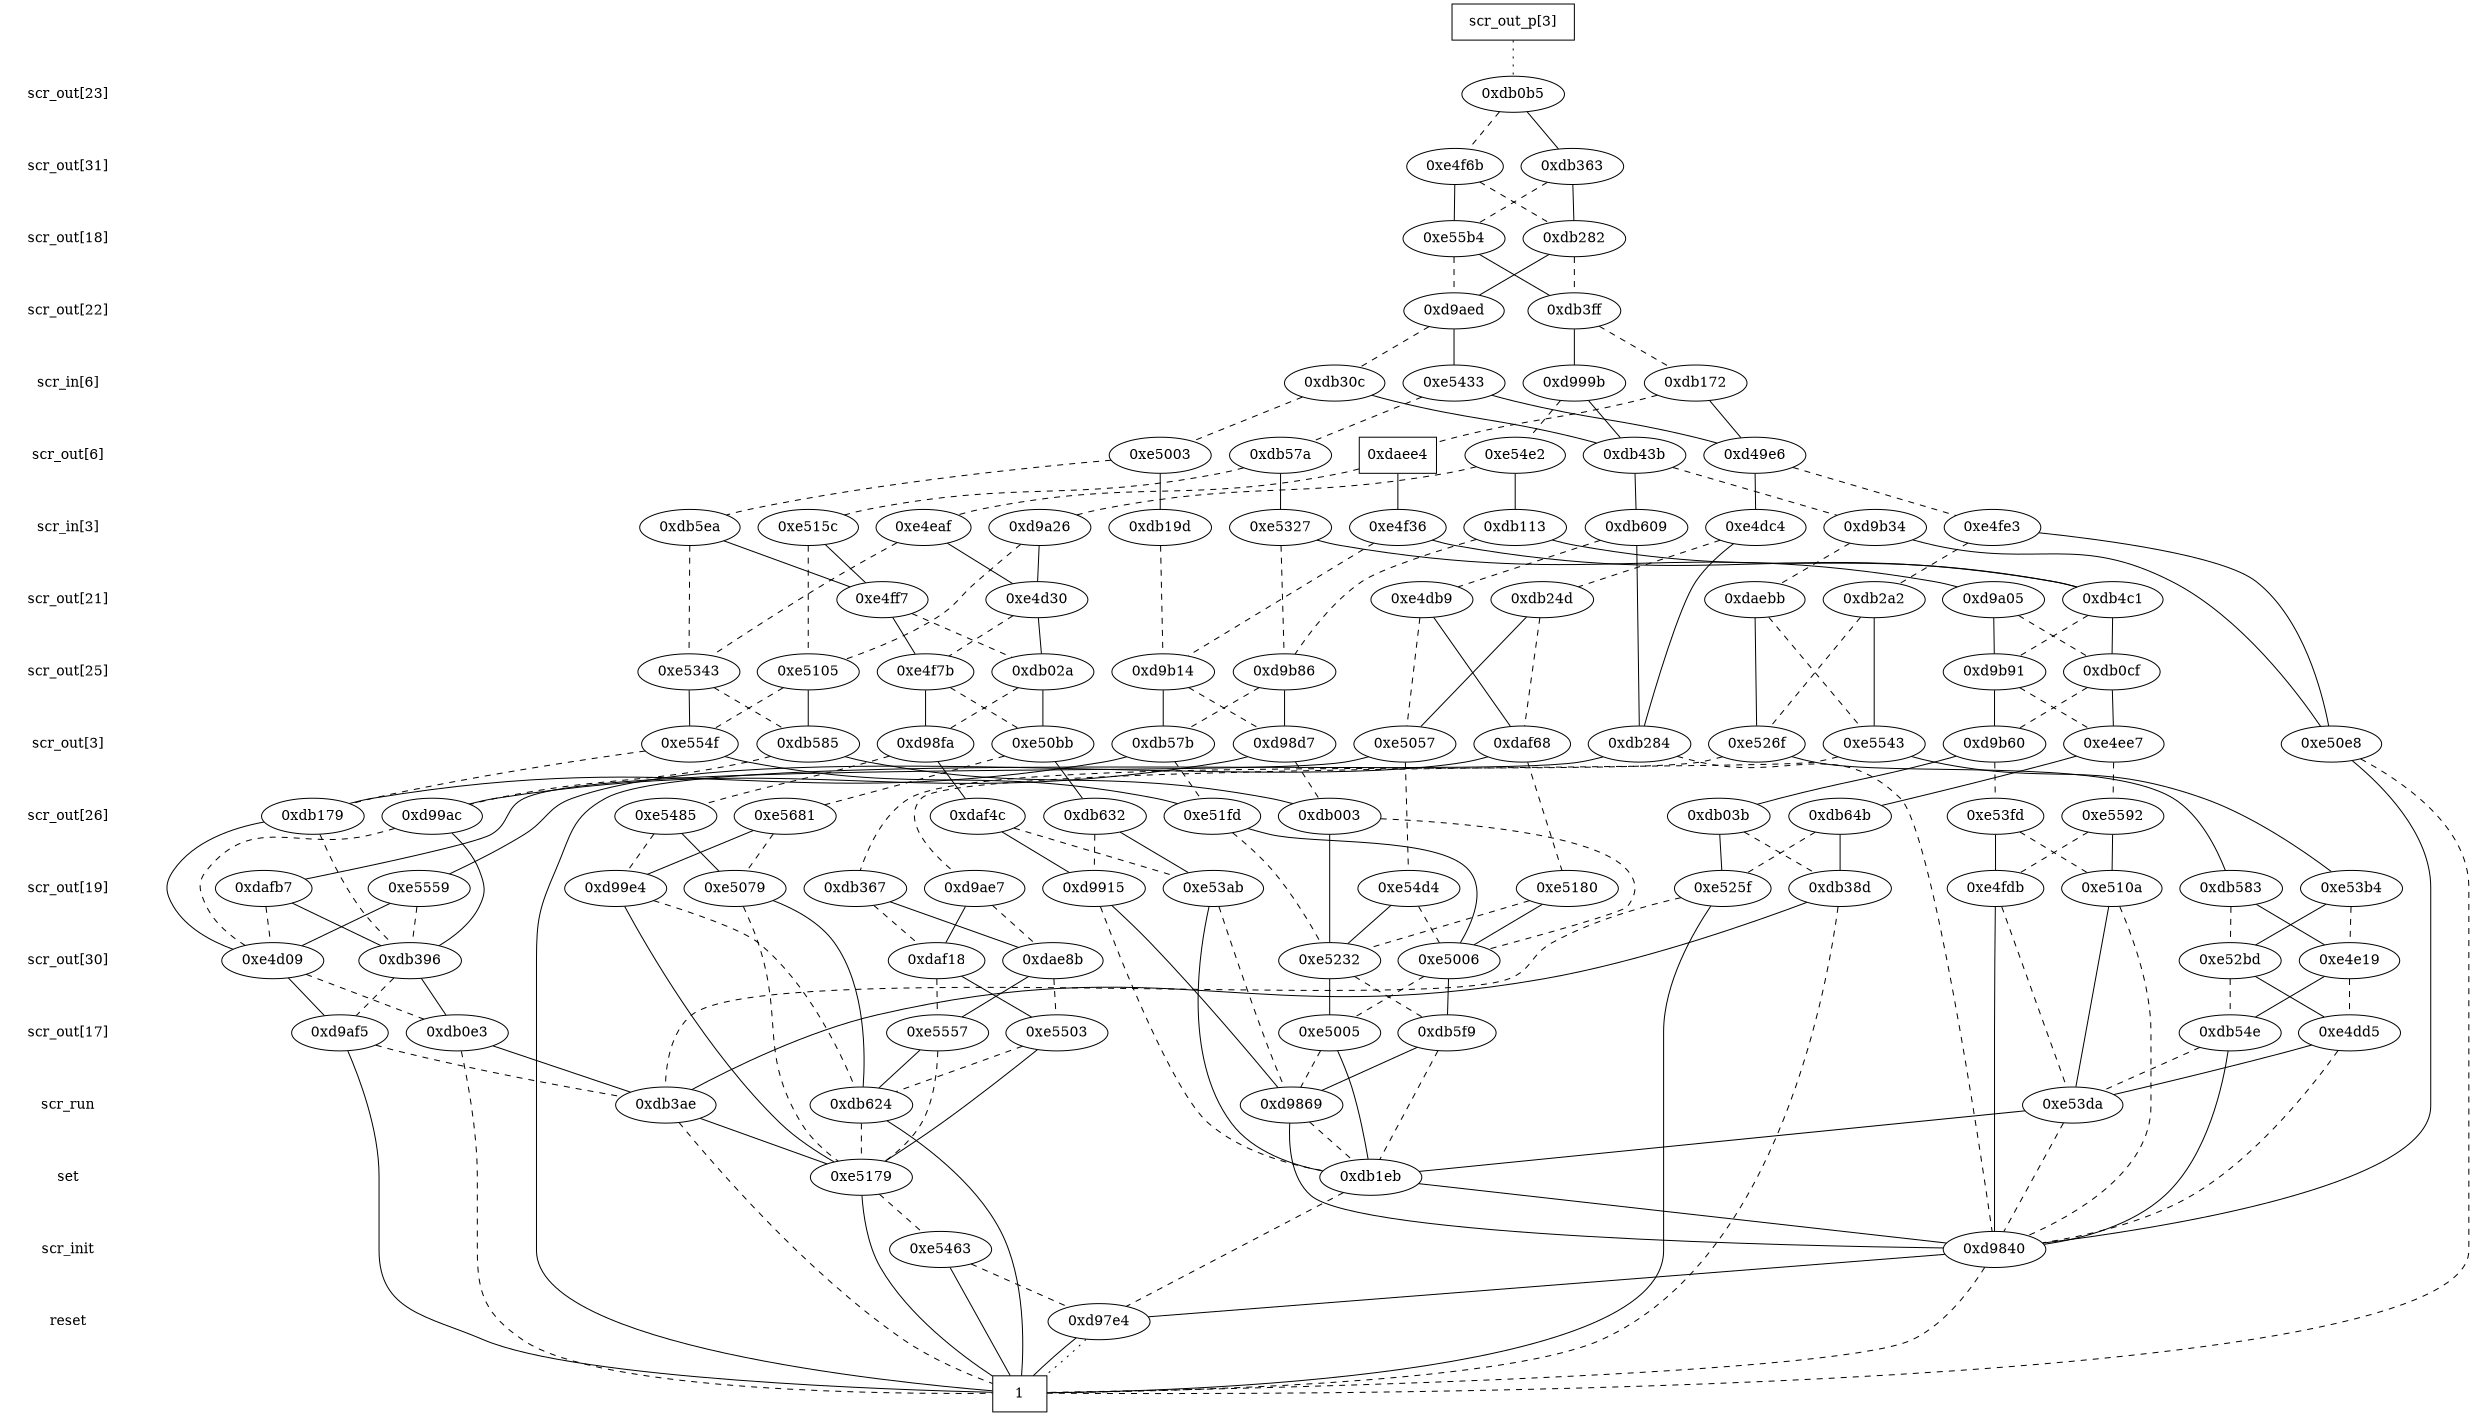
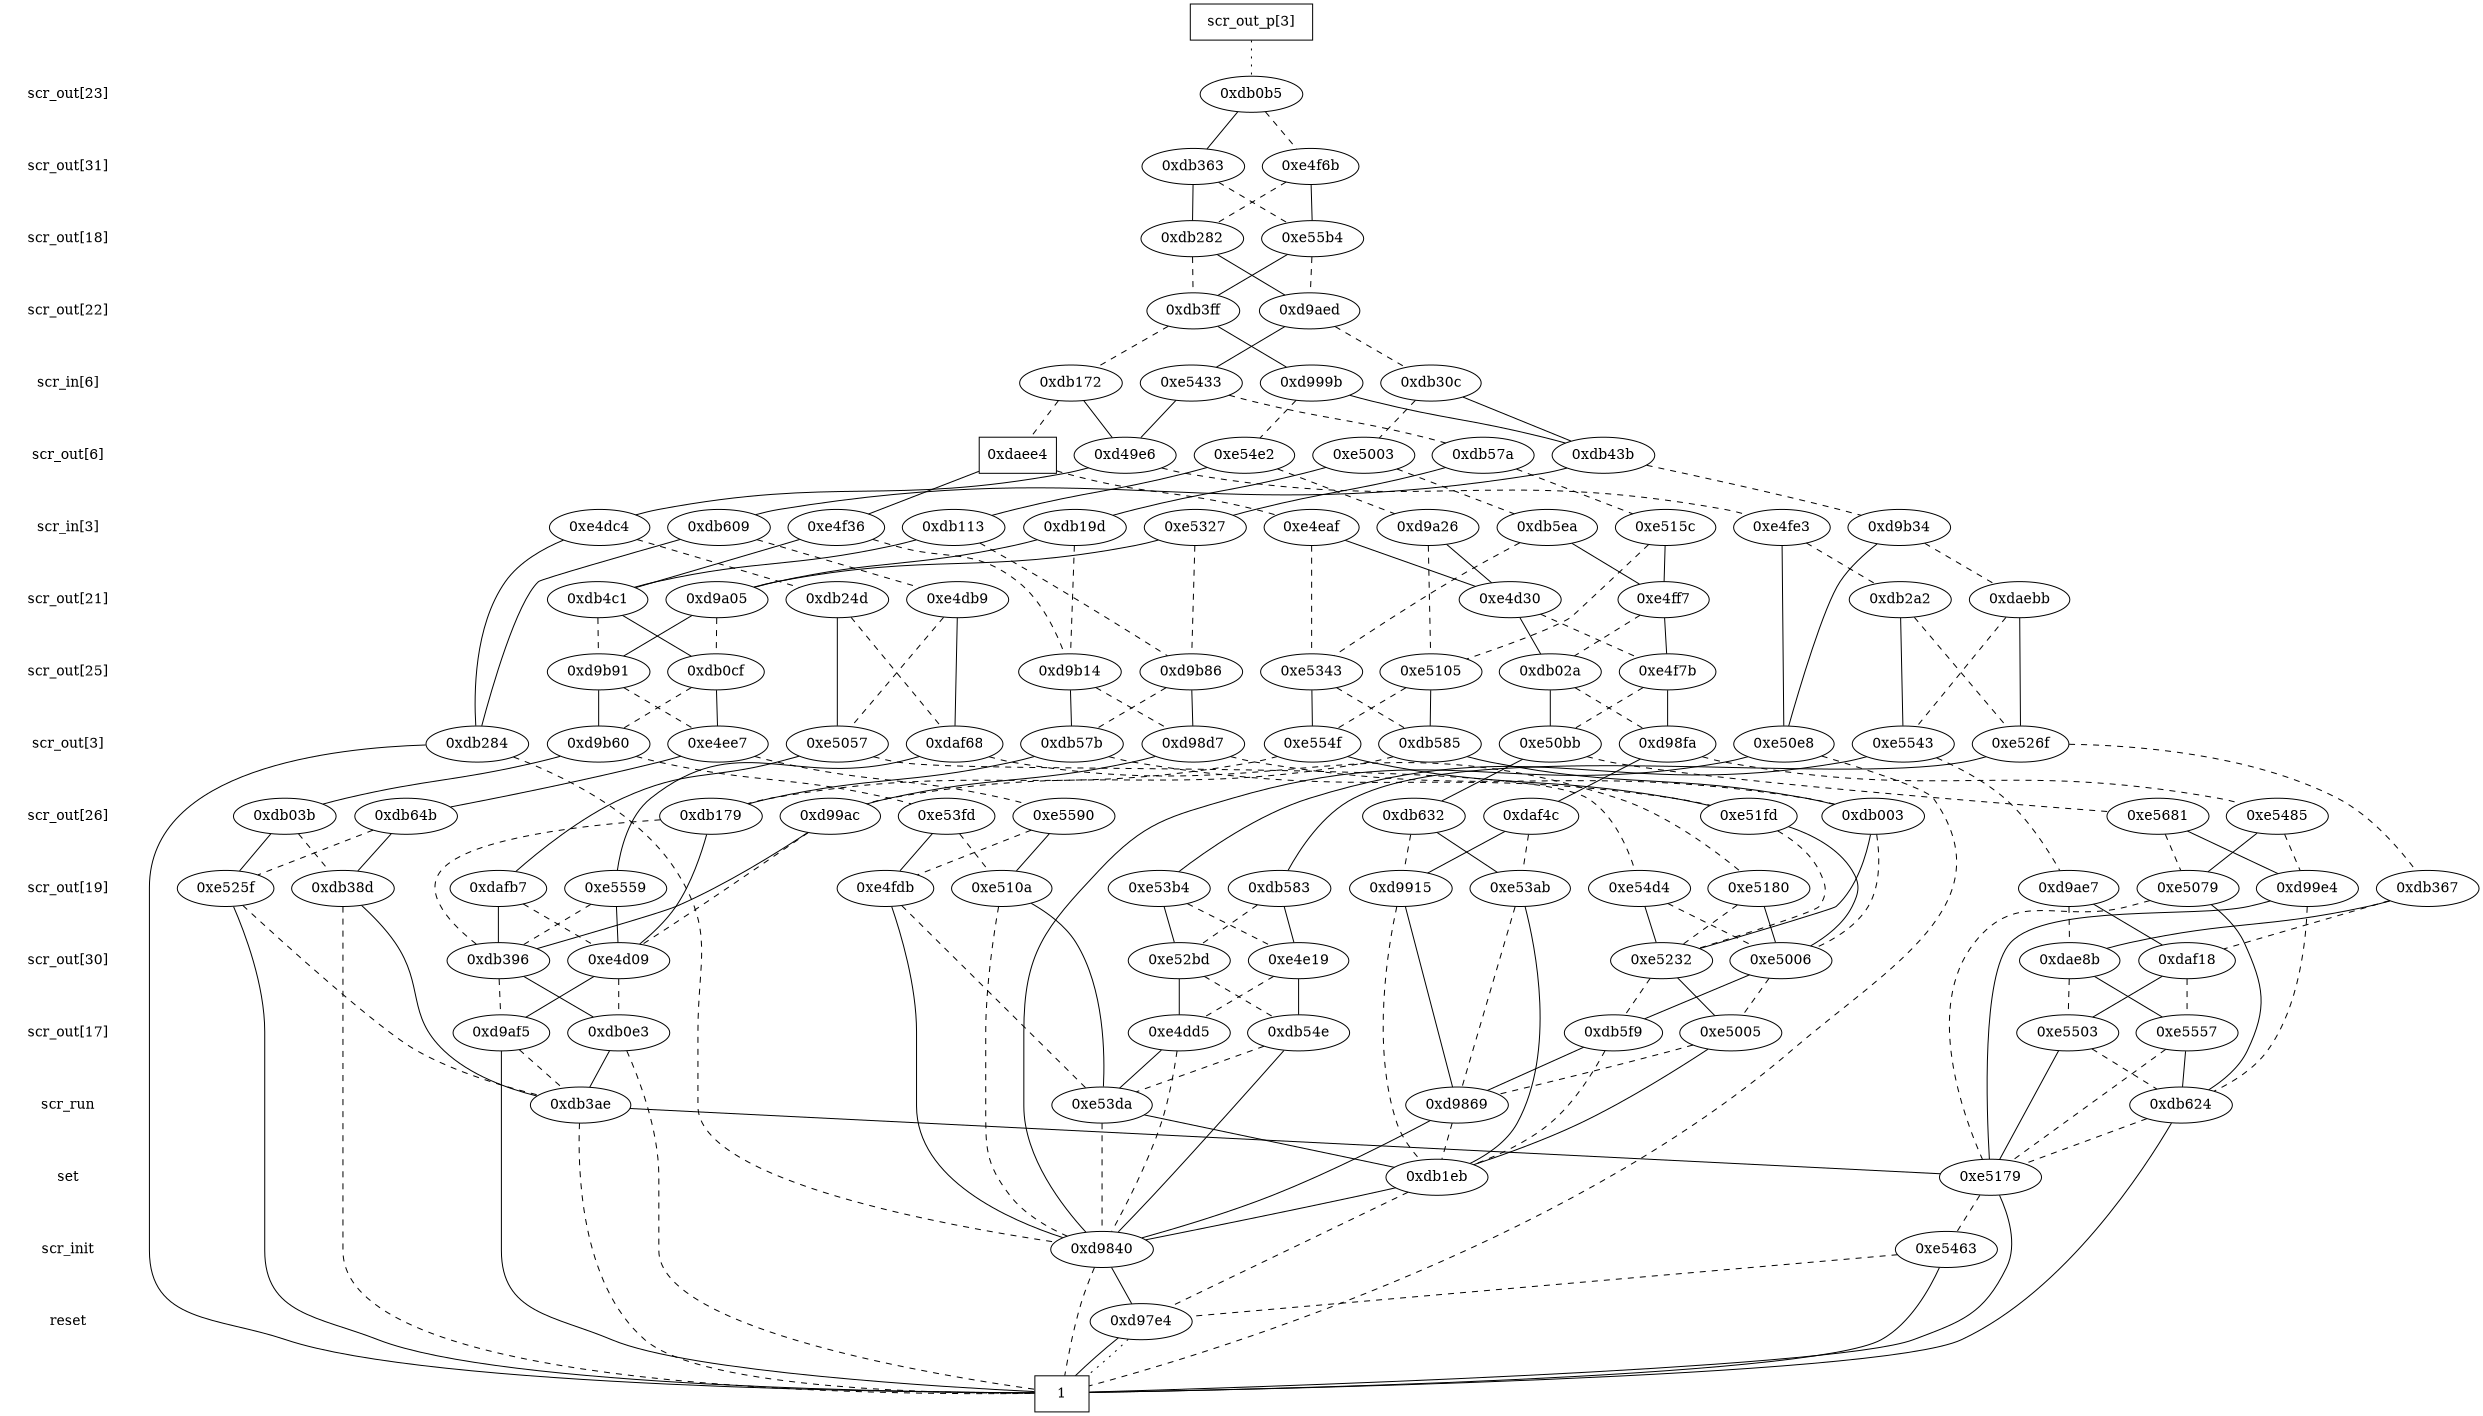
none -> (896, 563)
(2113, 816) -> (1064, 816)
